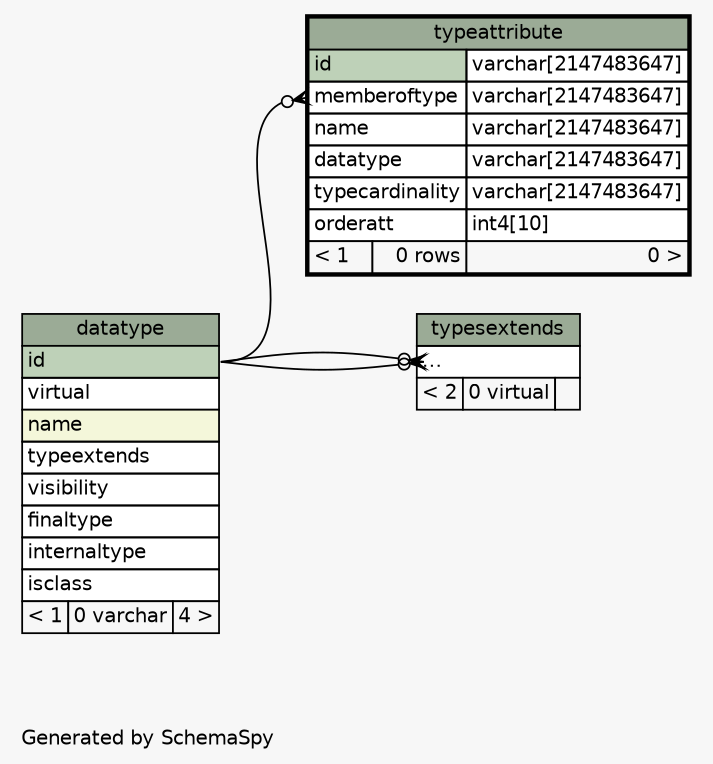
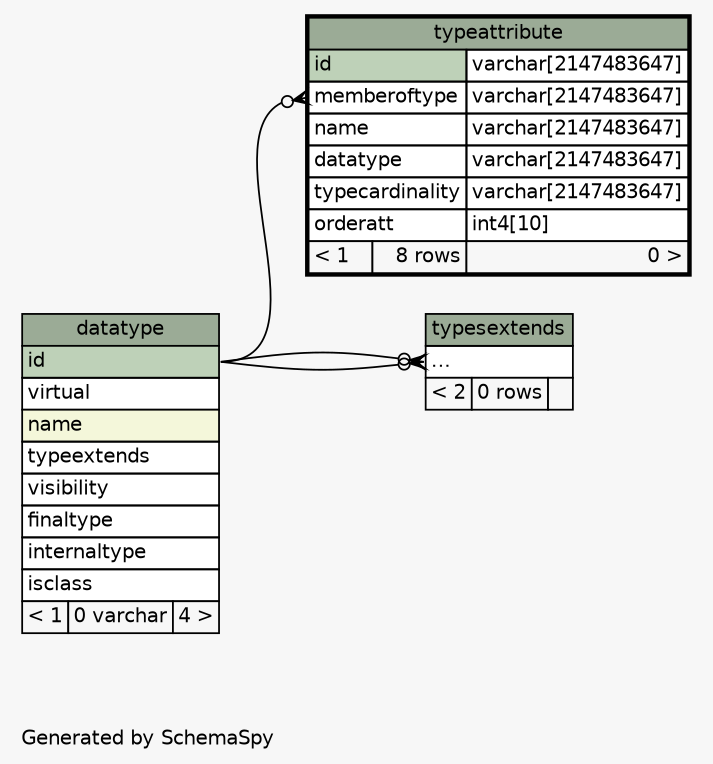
(428, 256) -> (428, 256)
(509, 393) -> (510, 393)
